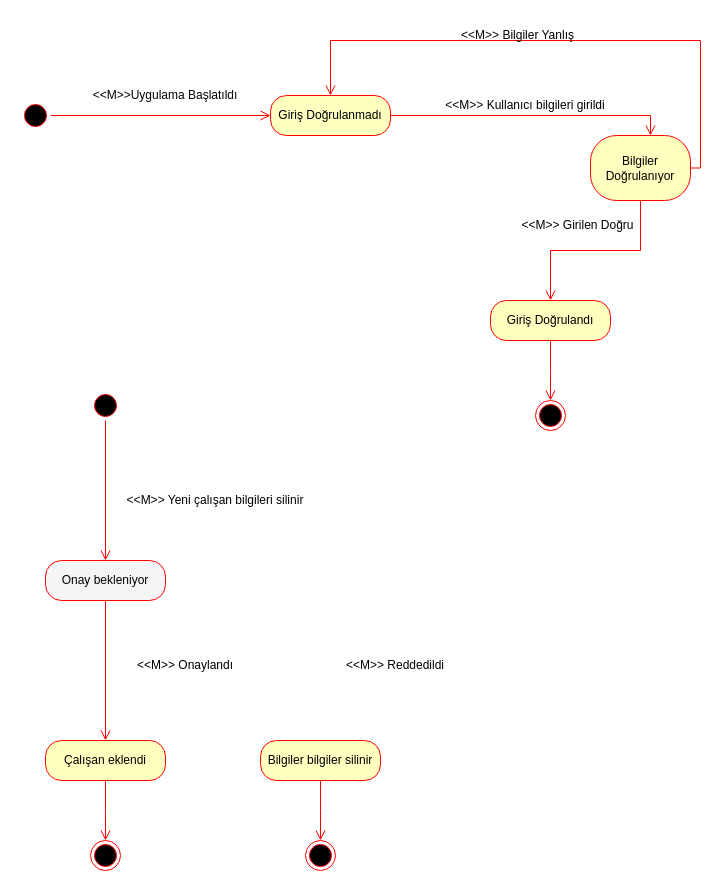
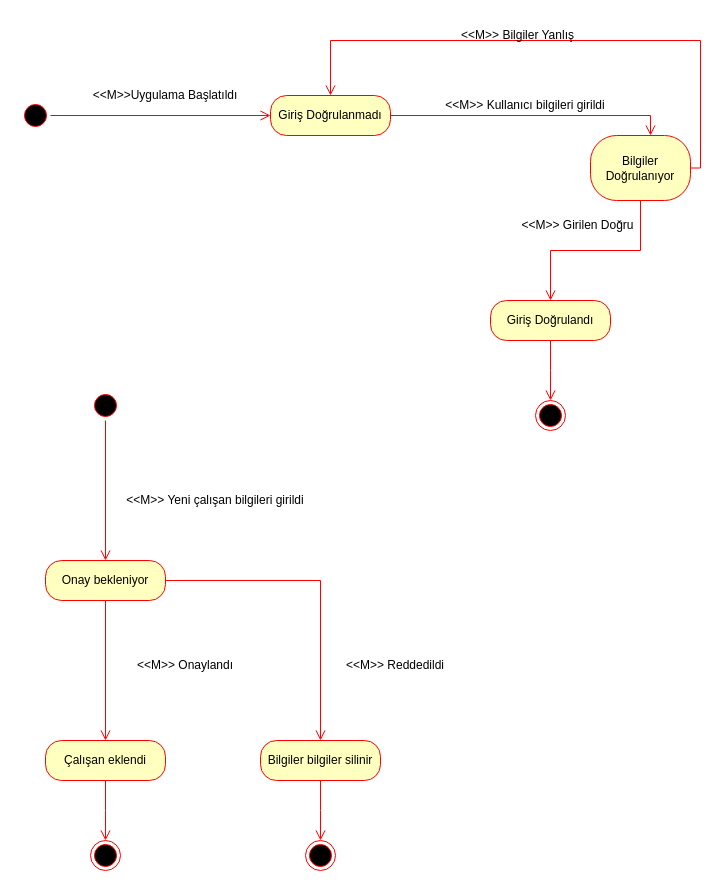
(216, 501) -> (216, 501)
(106, 581) -> (106, 581)
none -> (321, 582)
